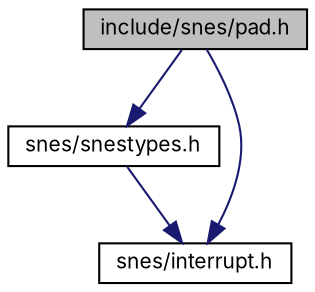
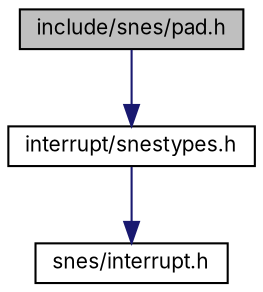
(241, 135) -> none
(114, 146) -> (132, 146)
